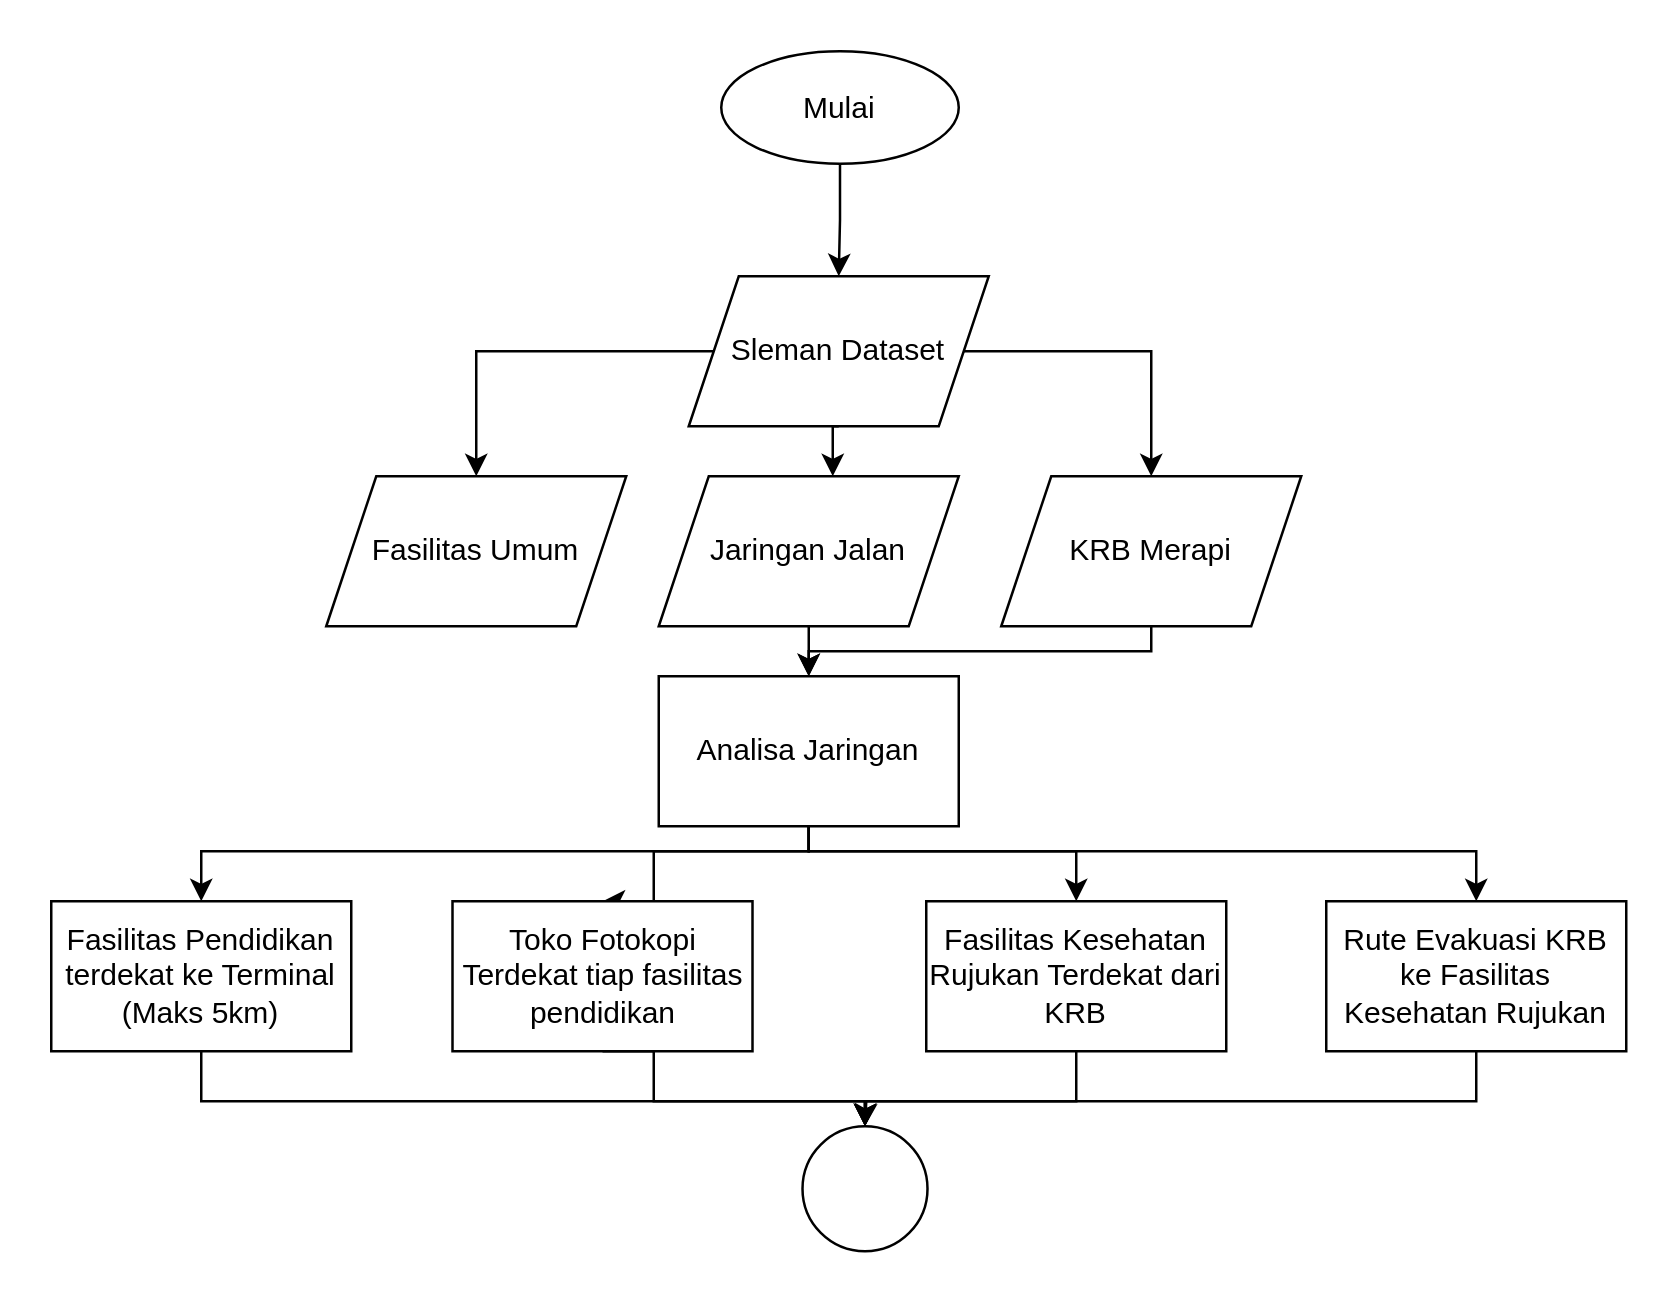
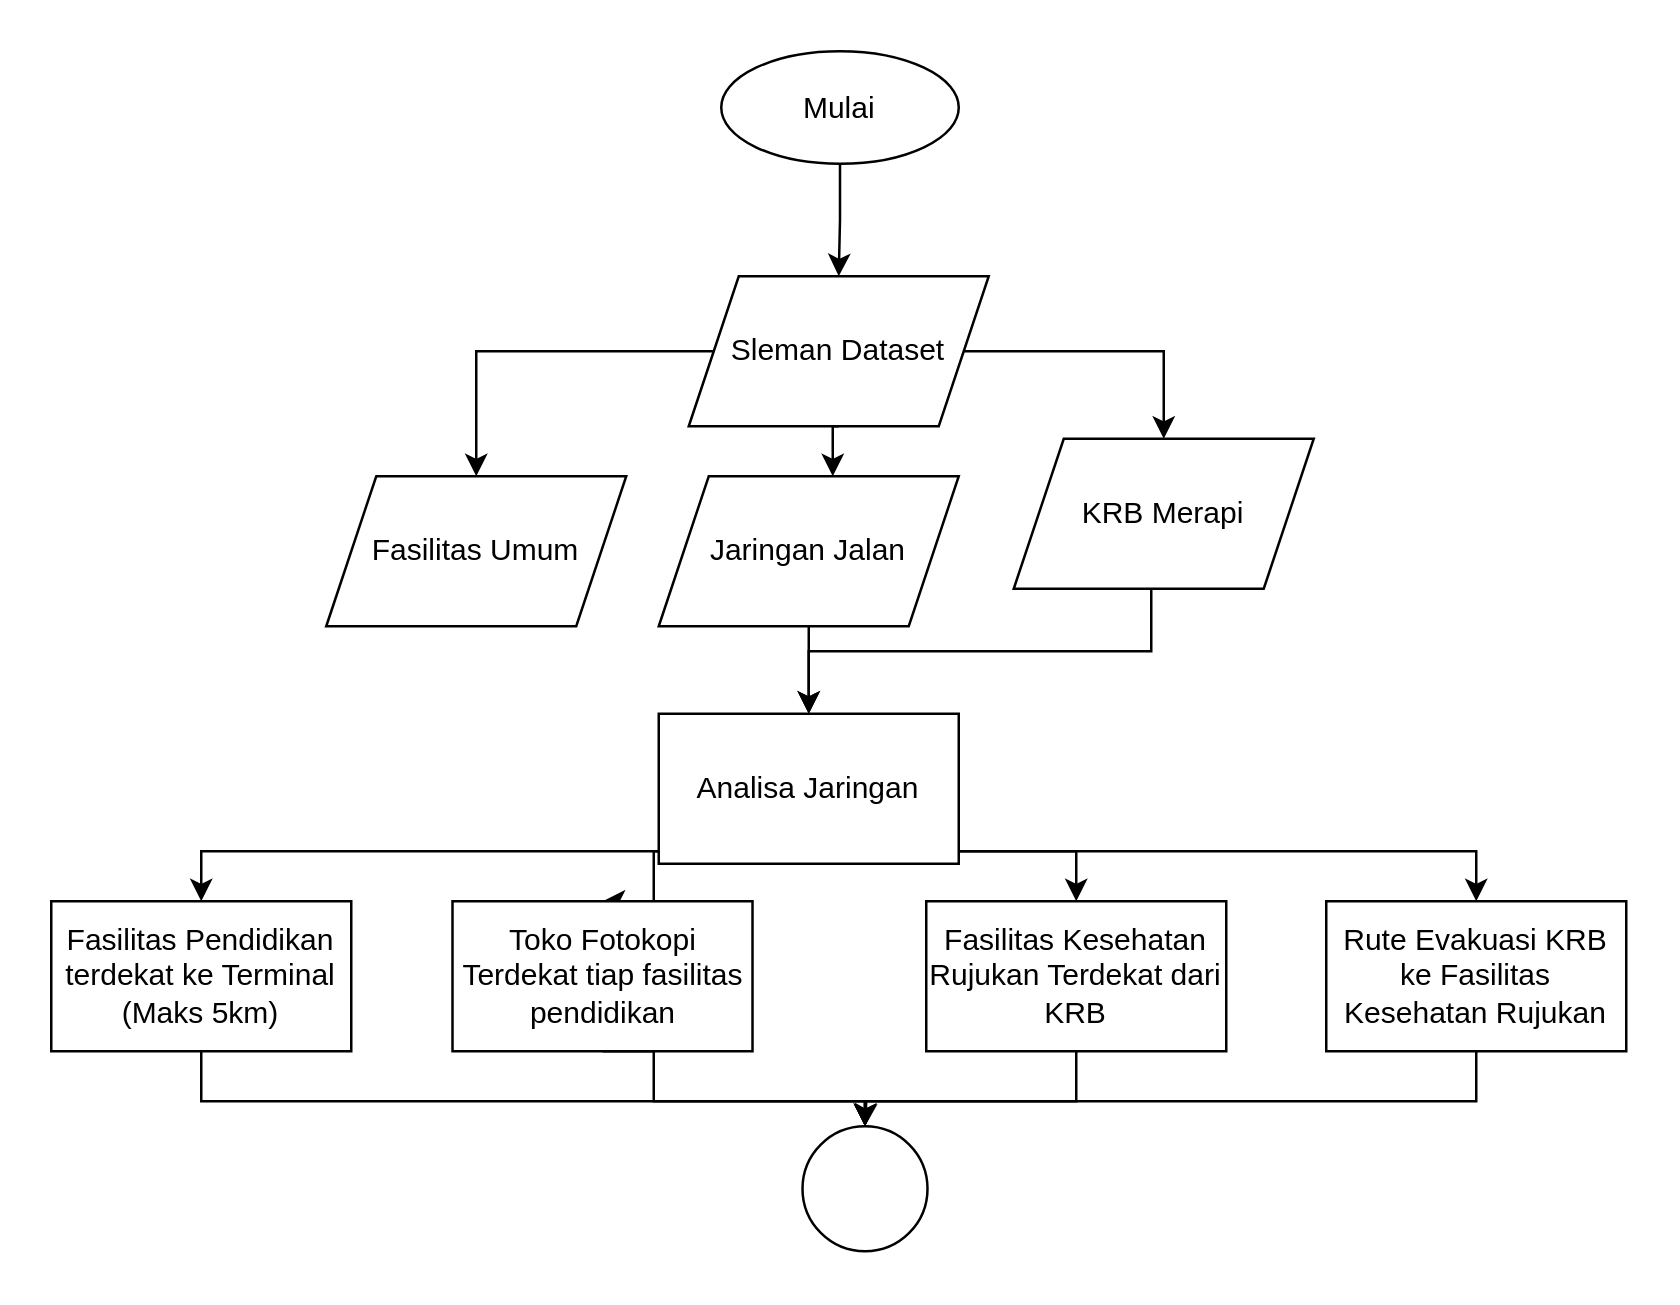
(1151, 551) -> (1164, 514)
(809, 751) -> (809, 789)
